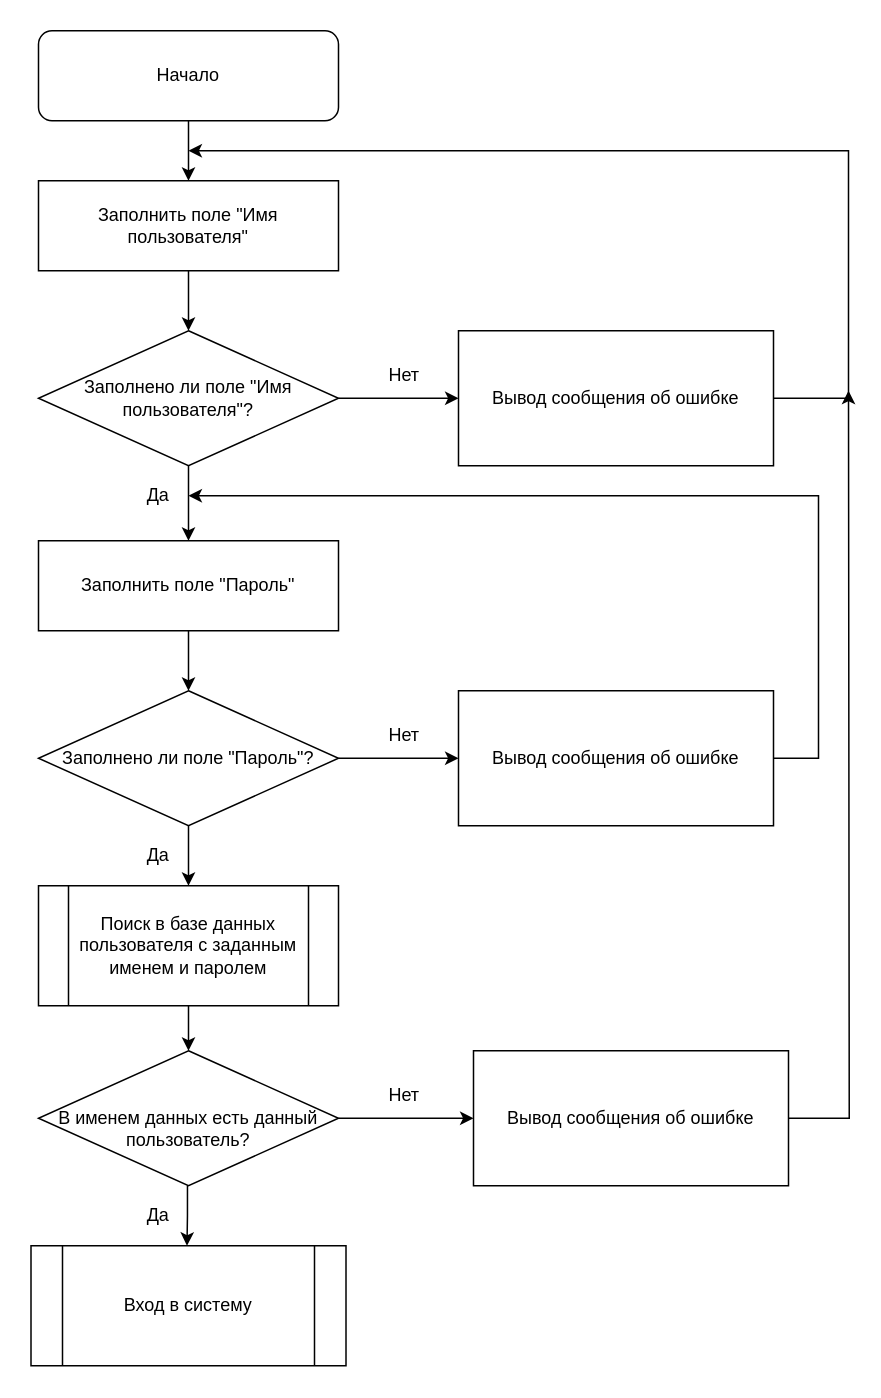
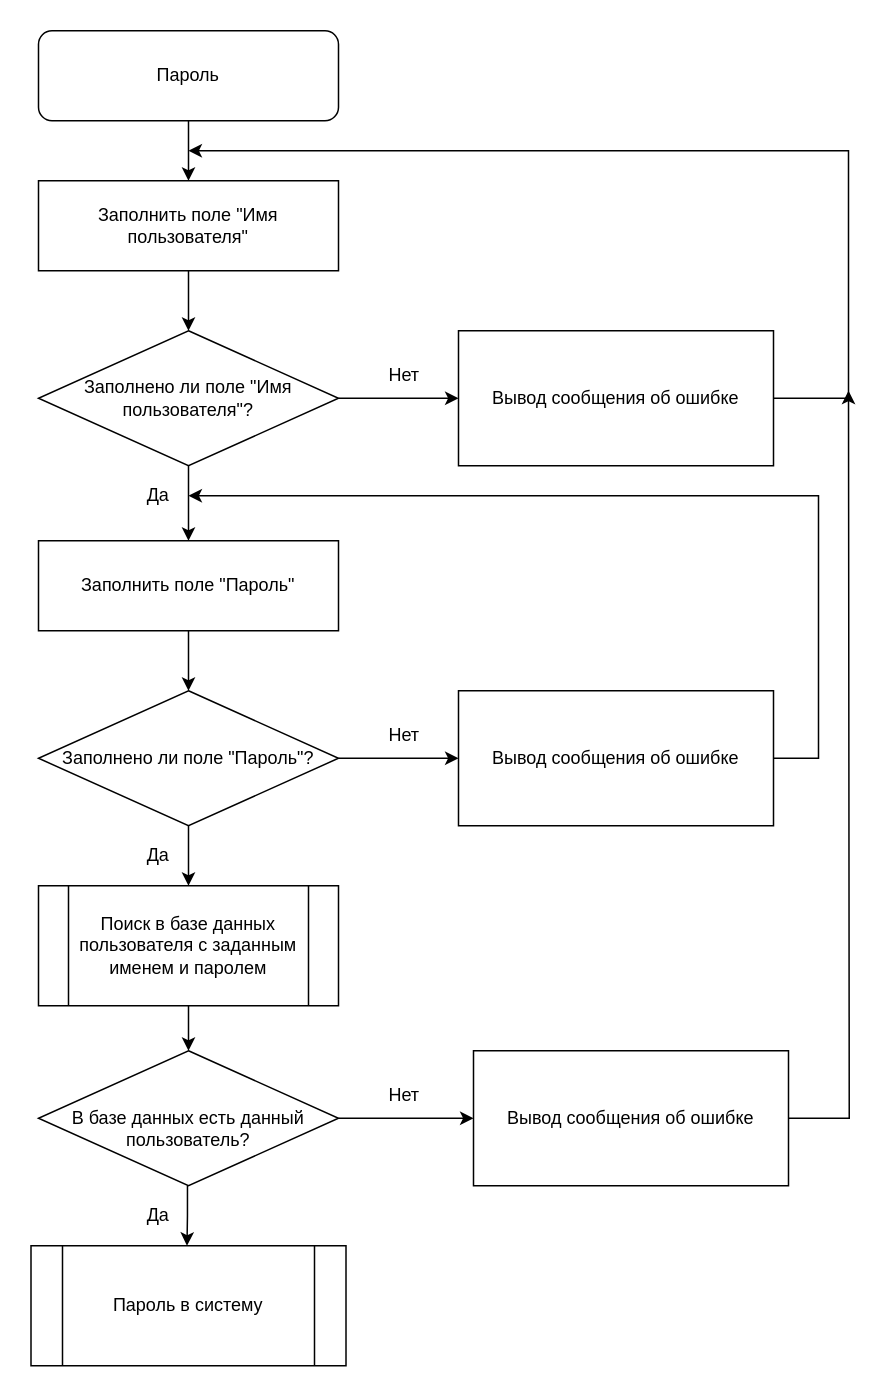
(188, 76) -> (188, 76)
(188, 1118) -> (188, 1118)
(188, 1306) -> (188, 1306)
